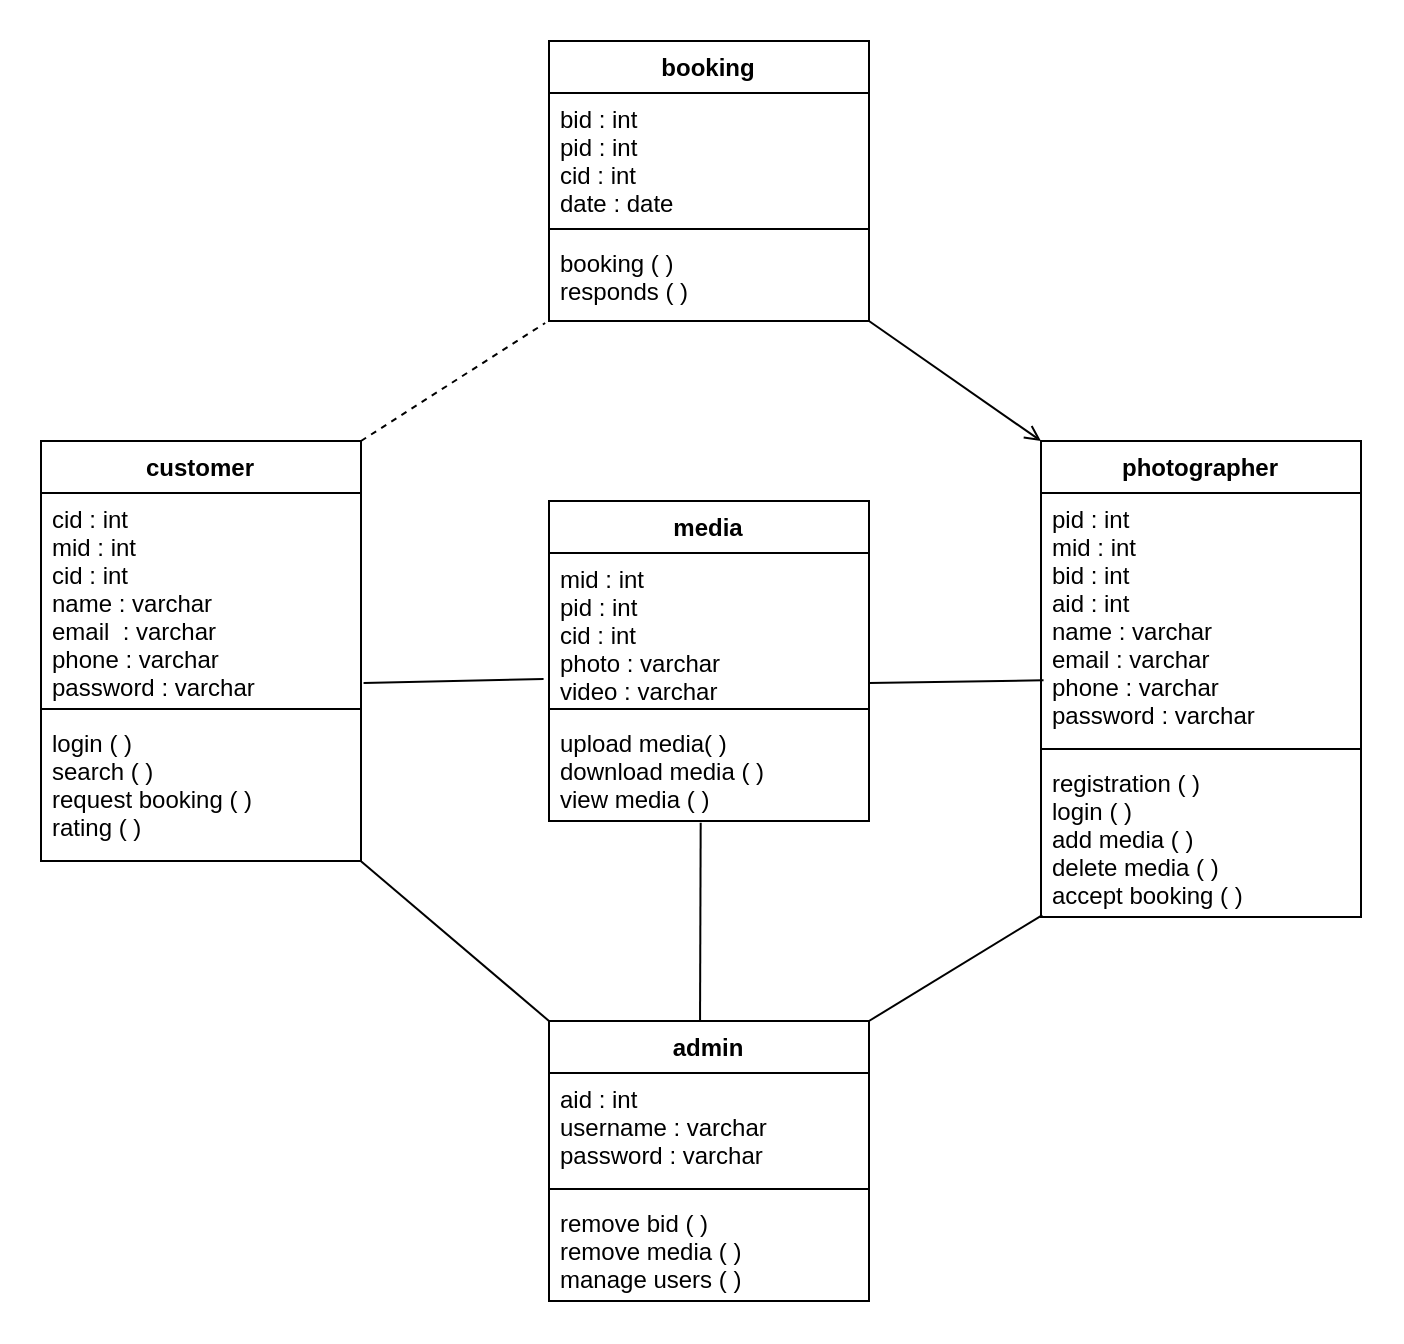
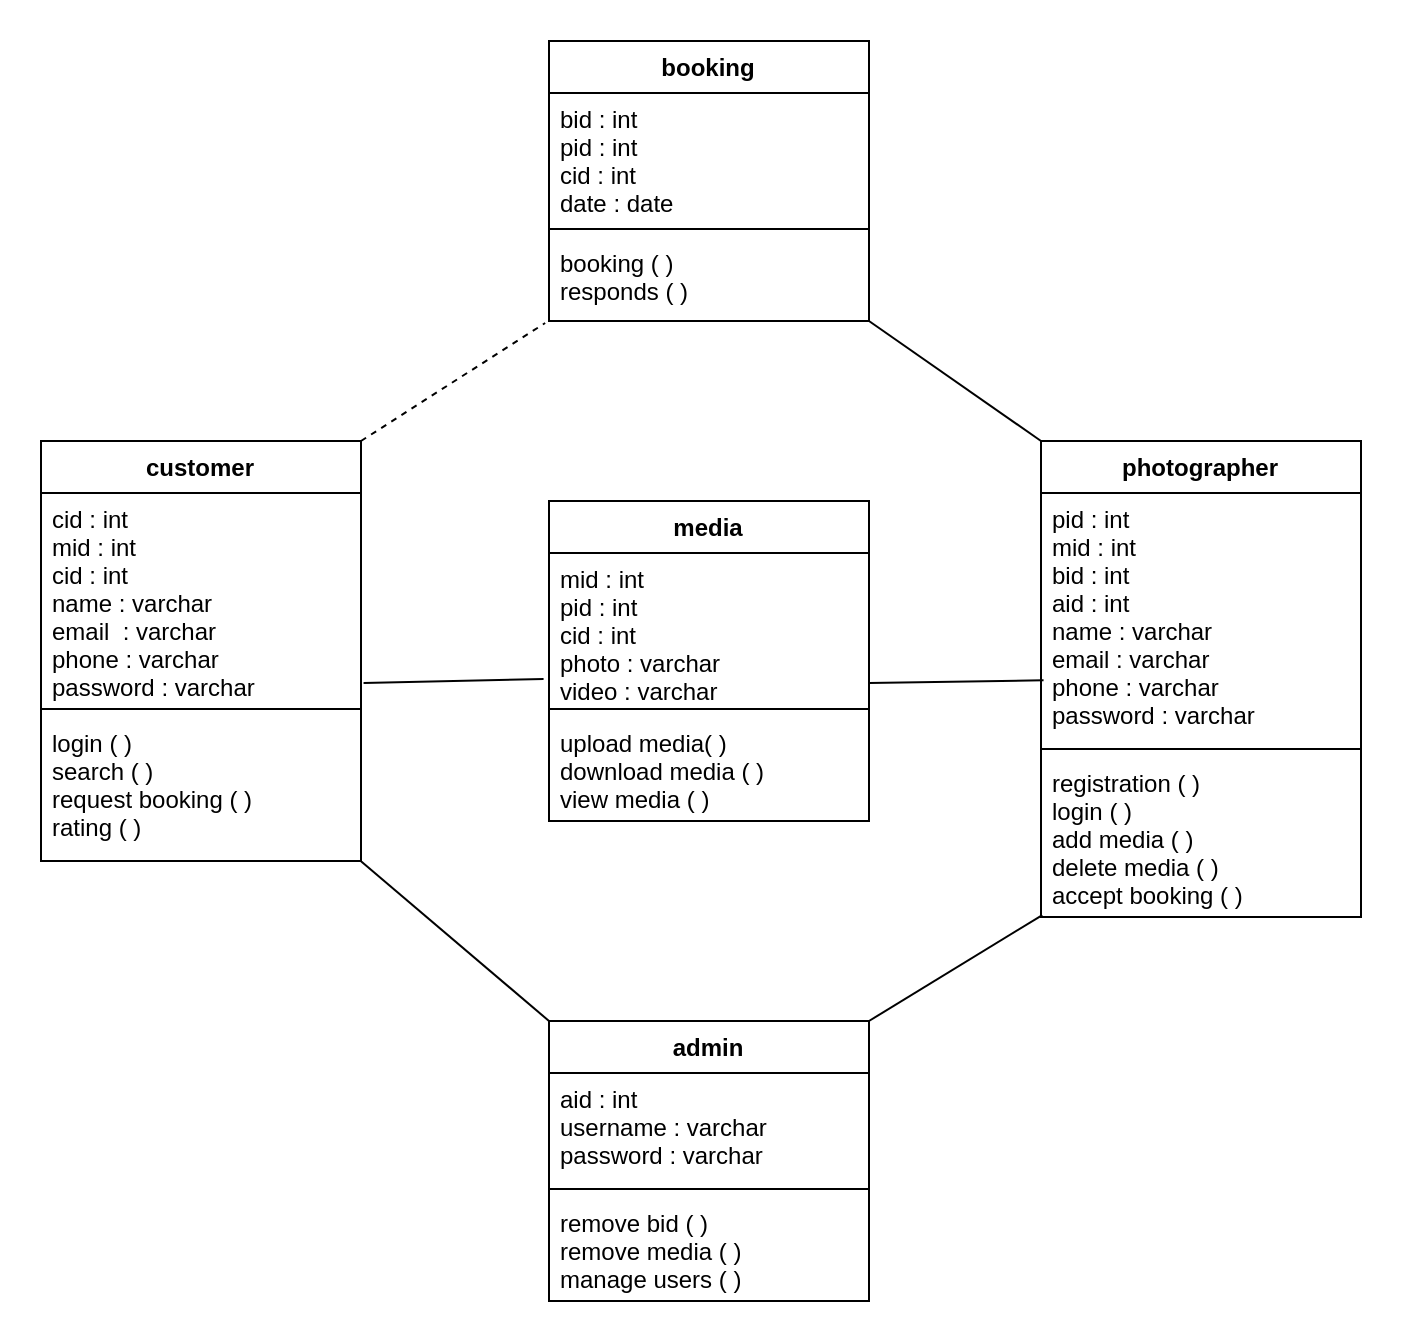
(1034, 436) -> (1035, 437)
(700, 923) -> none
